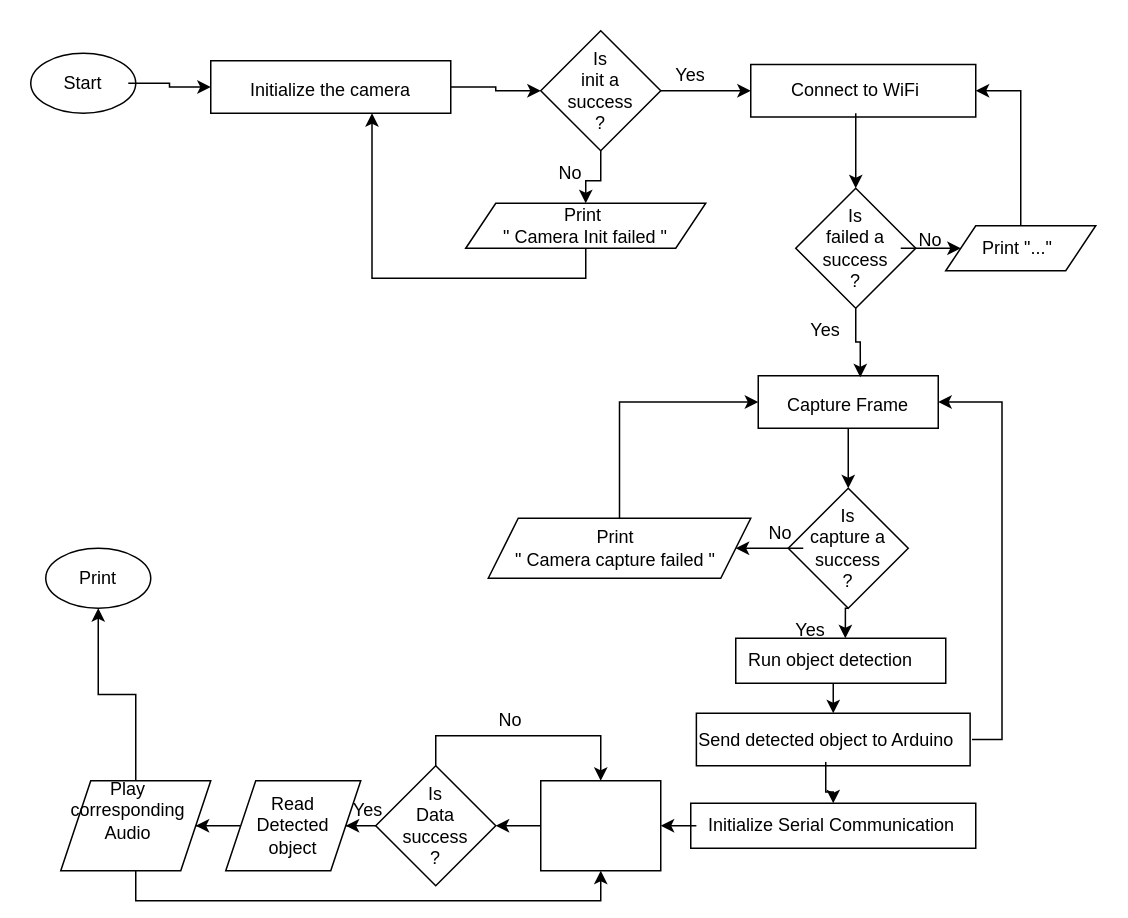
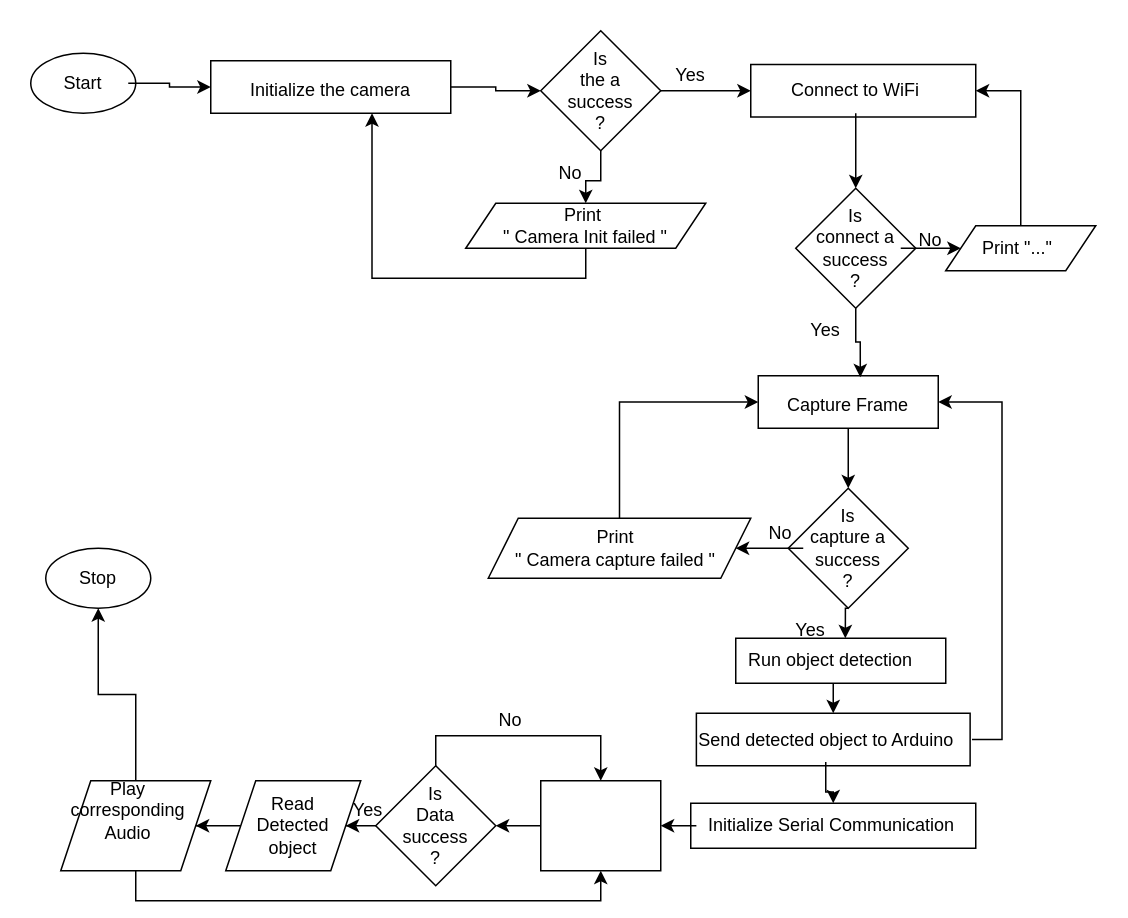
(601, 91) -> (601, 91)
(856, 248) -> (856, 248)
(98, 578) -> (98, 578)
